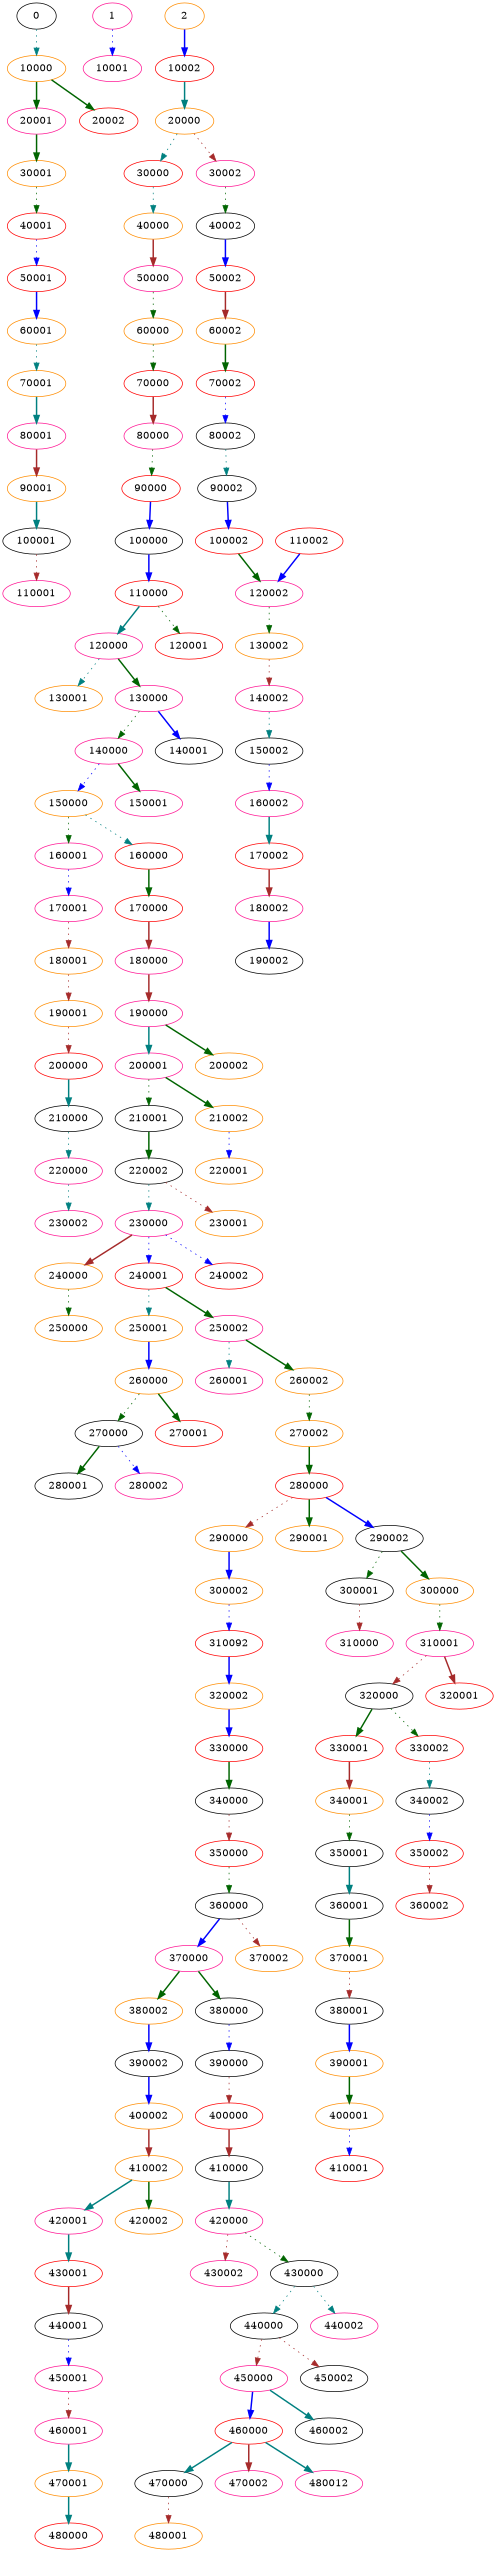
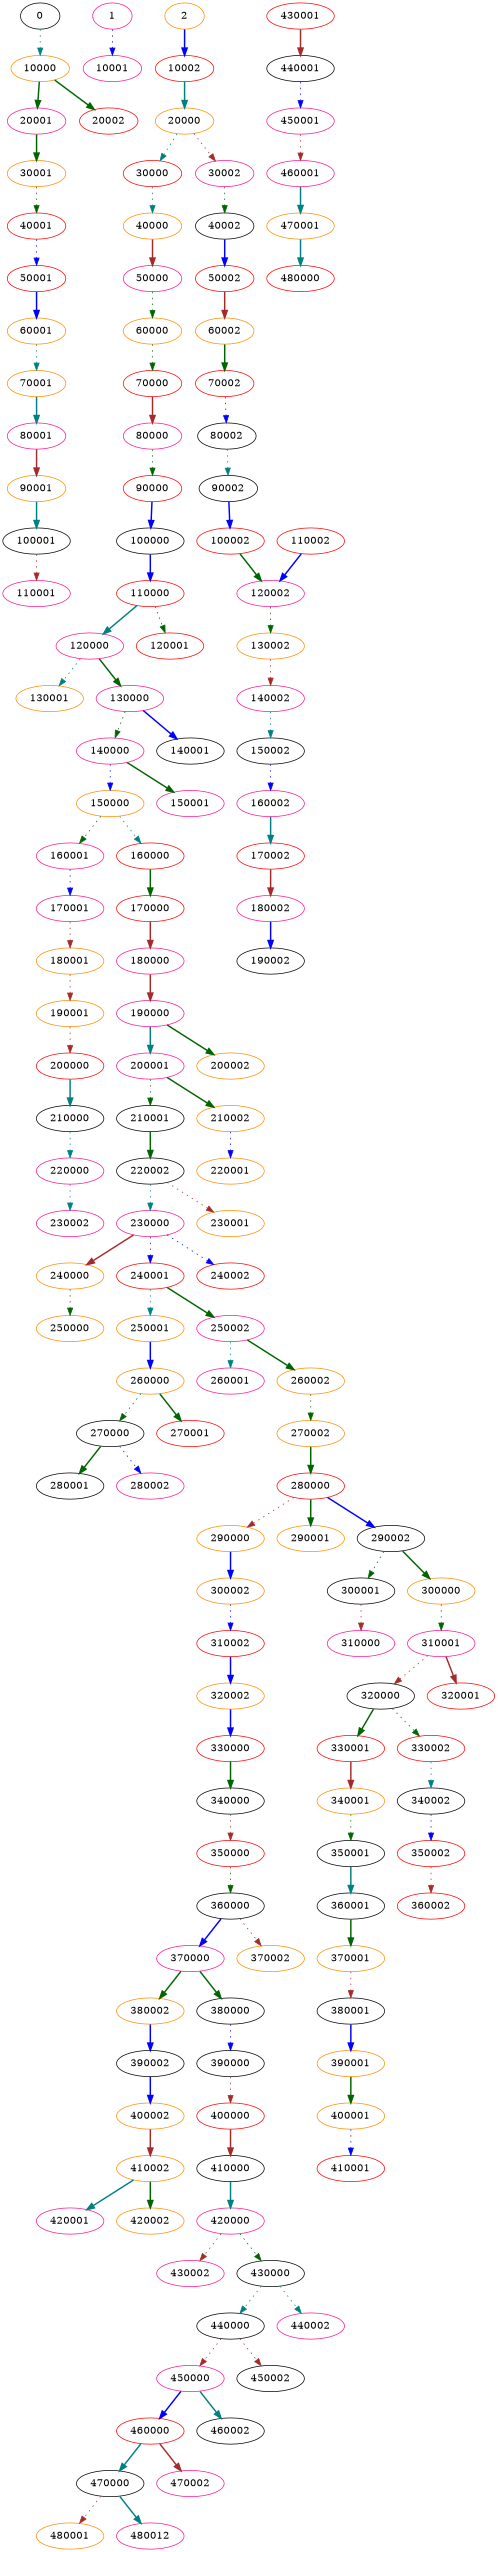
(229, 1644) -> (231, 1644)
(69, 2244) -> none
(286, 2455) -> (128, 2507)
